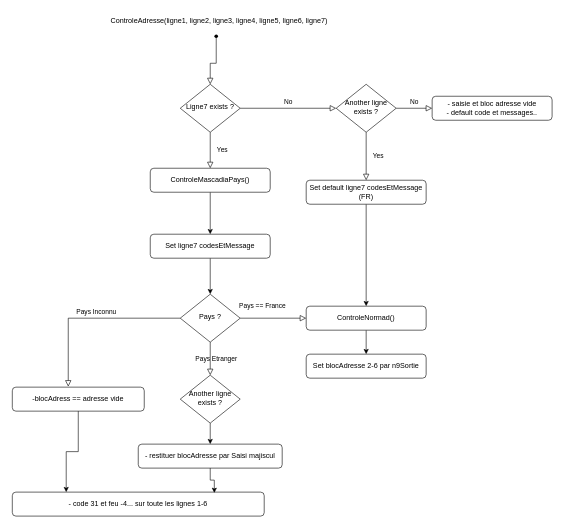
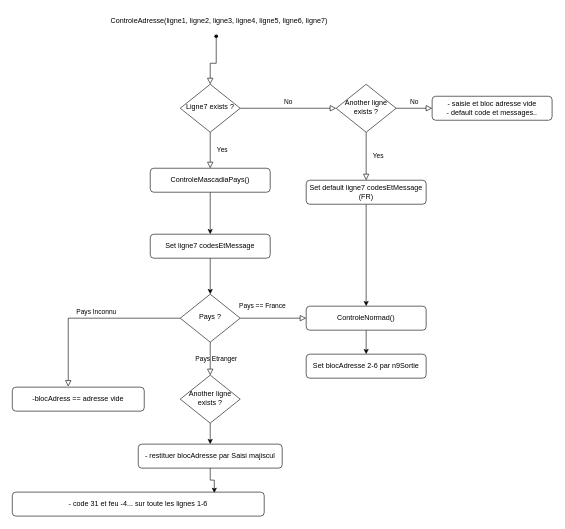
(73, 452) -> none
